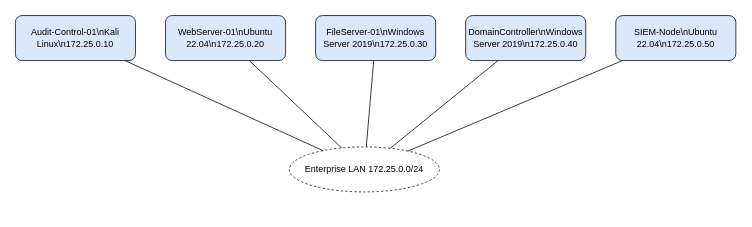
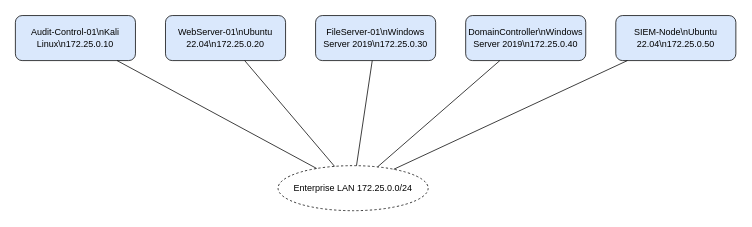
(364, 169) -> (353, 188)
